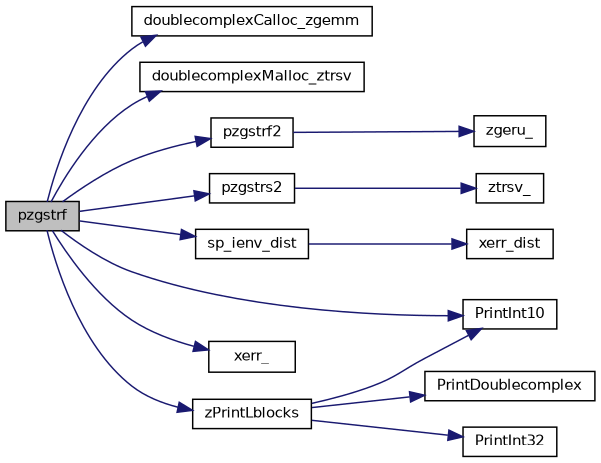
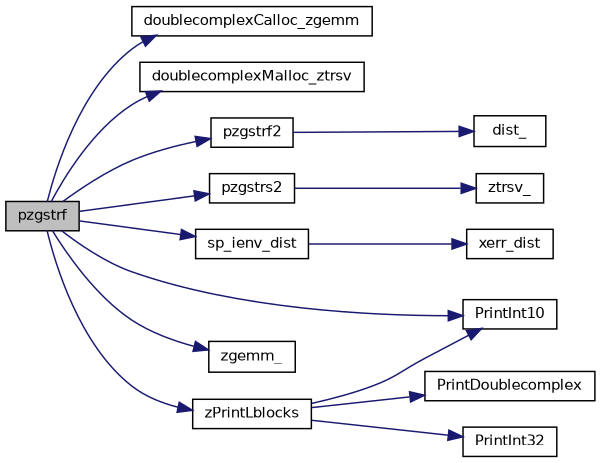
(510, 131) -> (510, 131)
(252, 357) -> (252, 357)
